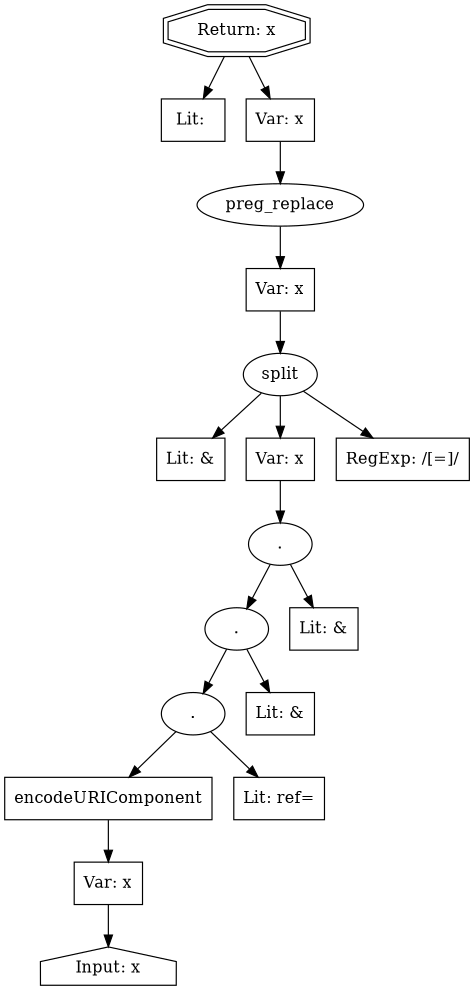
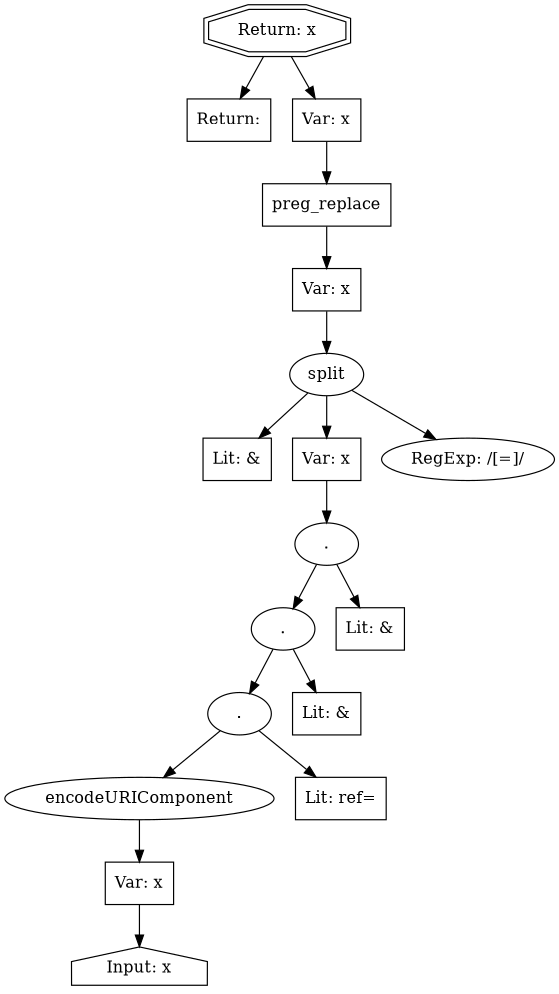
(193, 120) -> (229, 120)
(280, 205) -> (327, 205)
(403, 459) -> (468, 459)
(108, 799) -> (139, 799)
